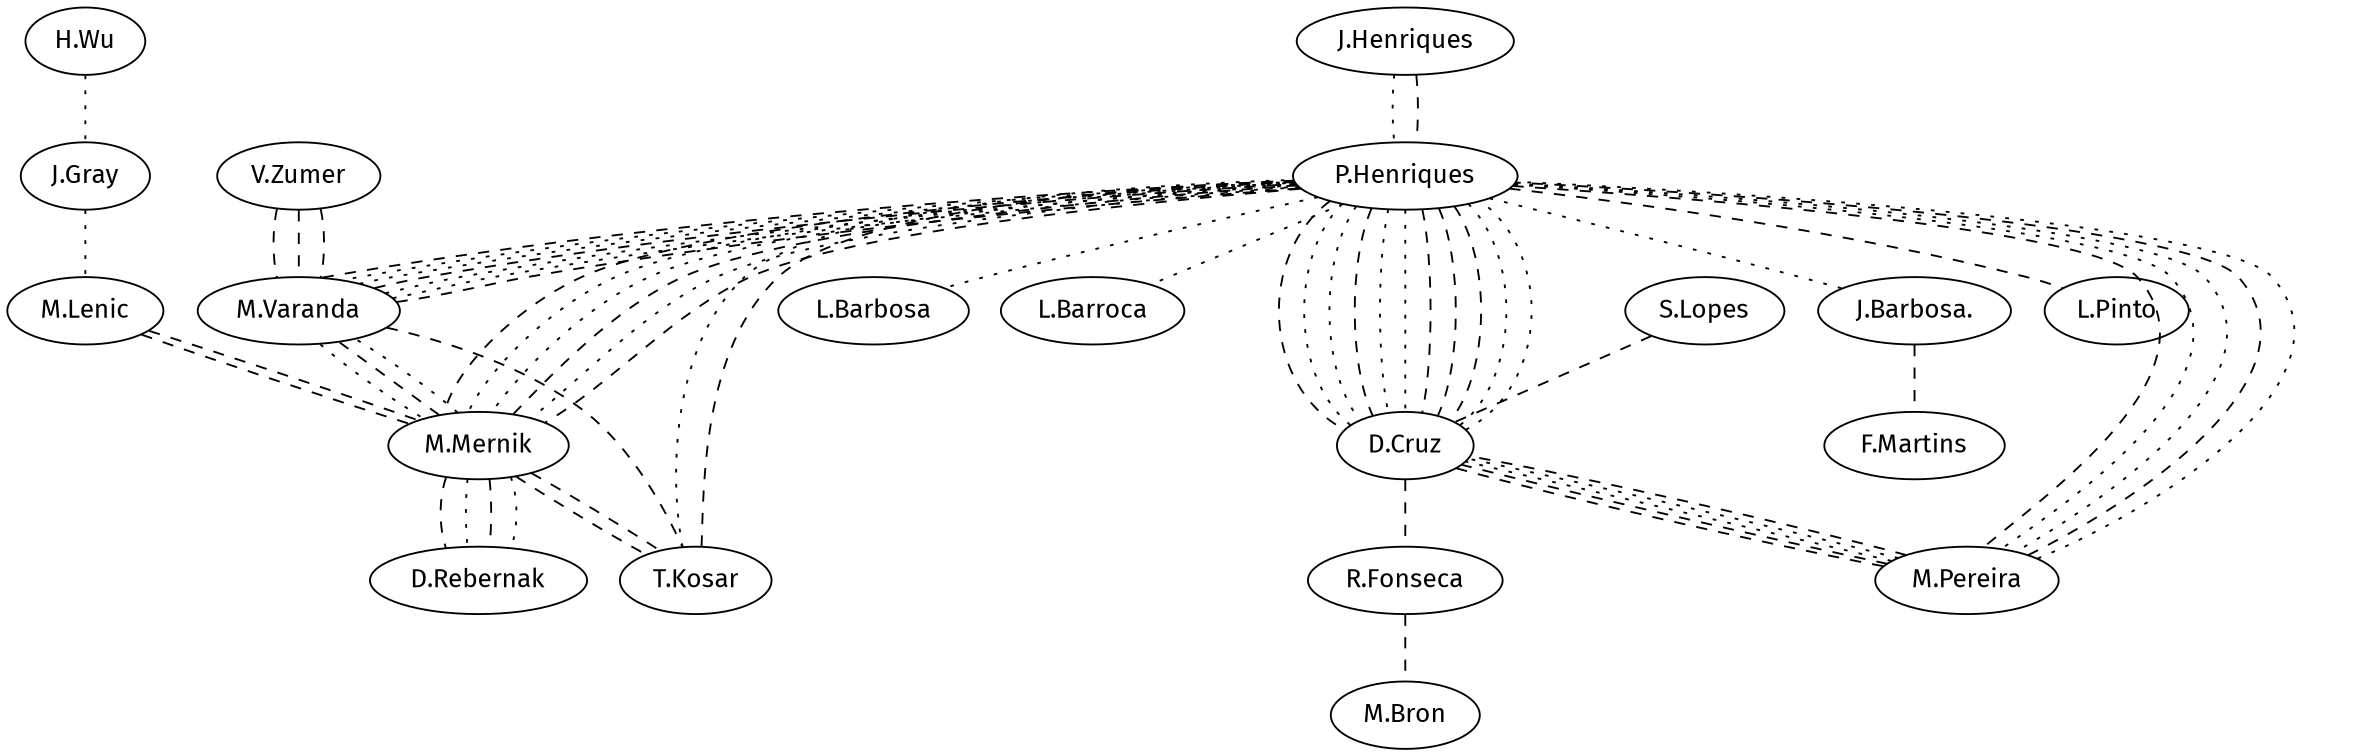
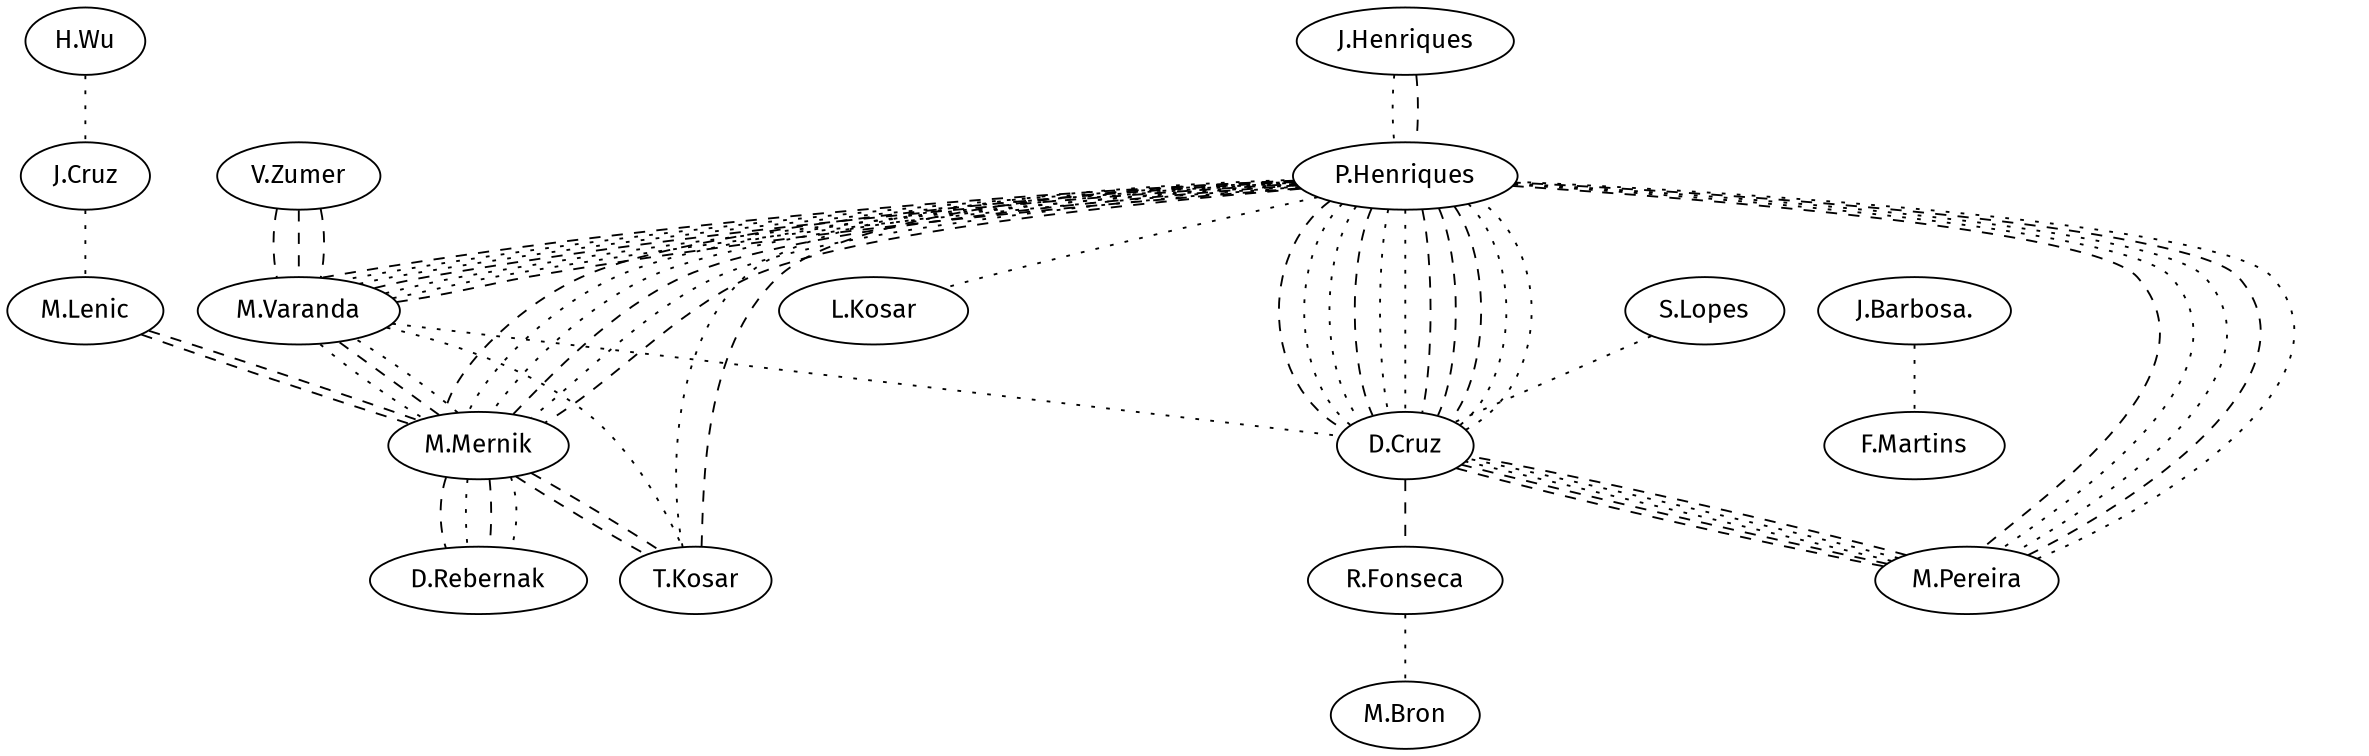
(85, 176) -> (85, 176)
(1666, 242) -> none
(874, 311) -> (874, 311)
(1093, 311) -> none
(2117, 311) -> none
(1915, 378) -> (1915, 378)
(1553, 379) -> (1553, 379)
none -> (866, 380)
(588, 415) -> (588, 415)
(1405, 648) -> (1405, 648)
